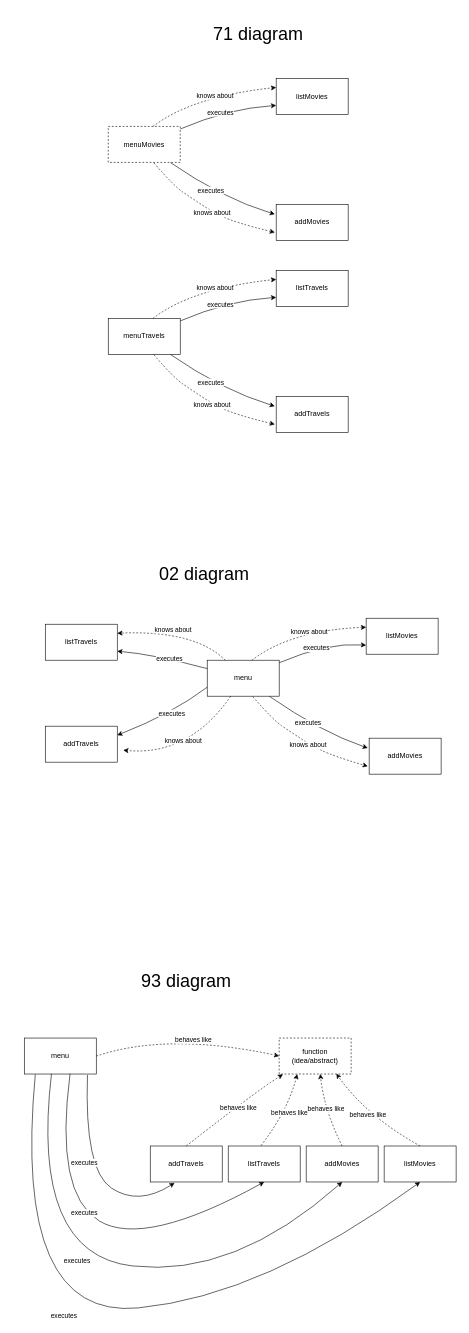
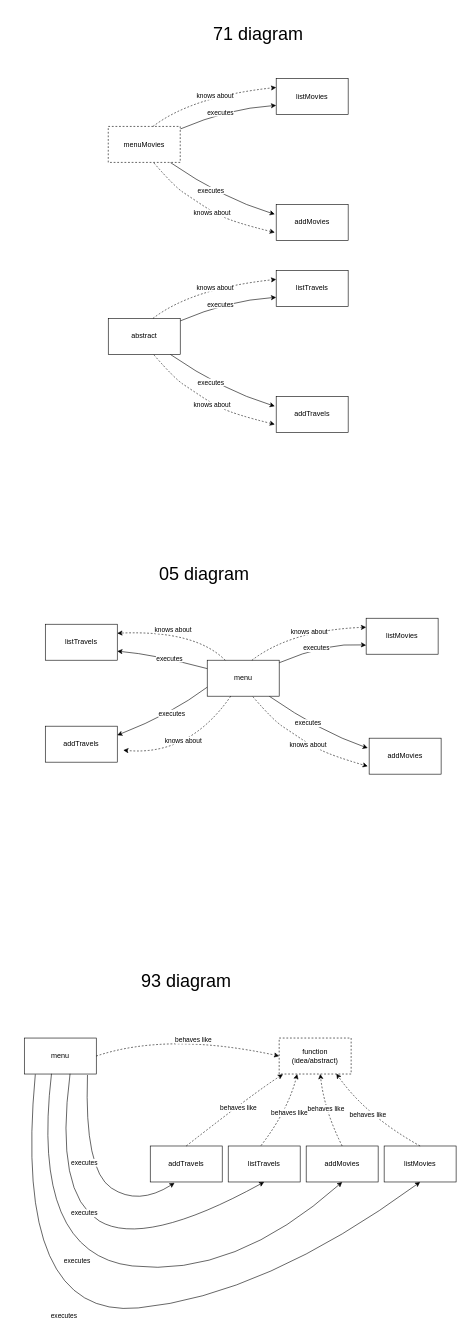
(144, 336) -> (144, 336)
(204, 573) -> (204, 573)
